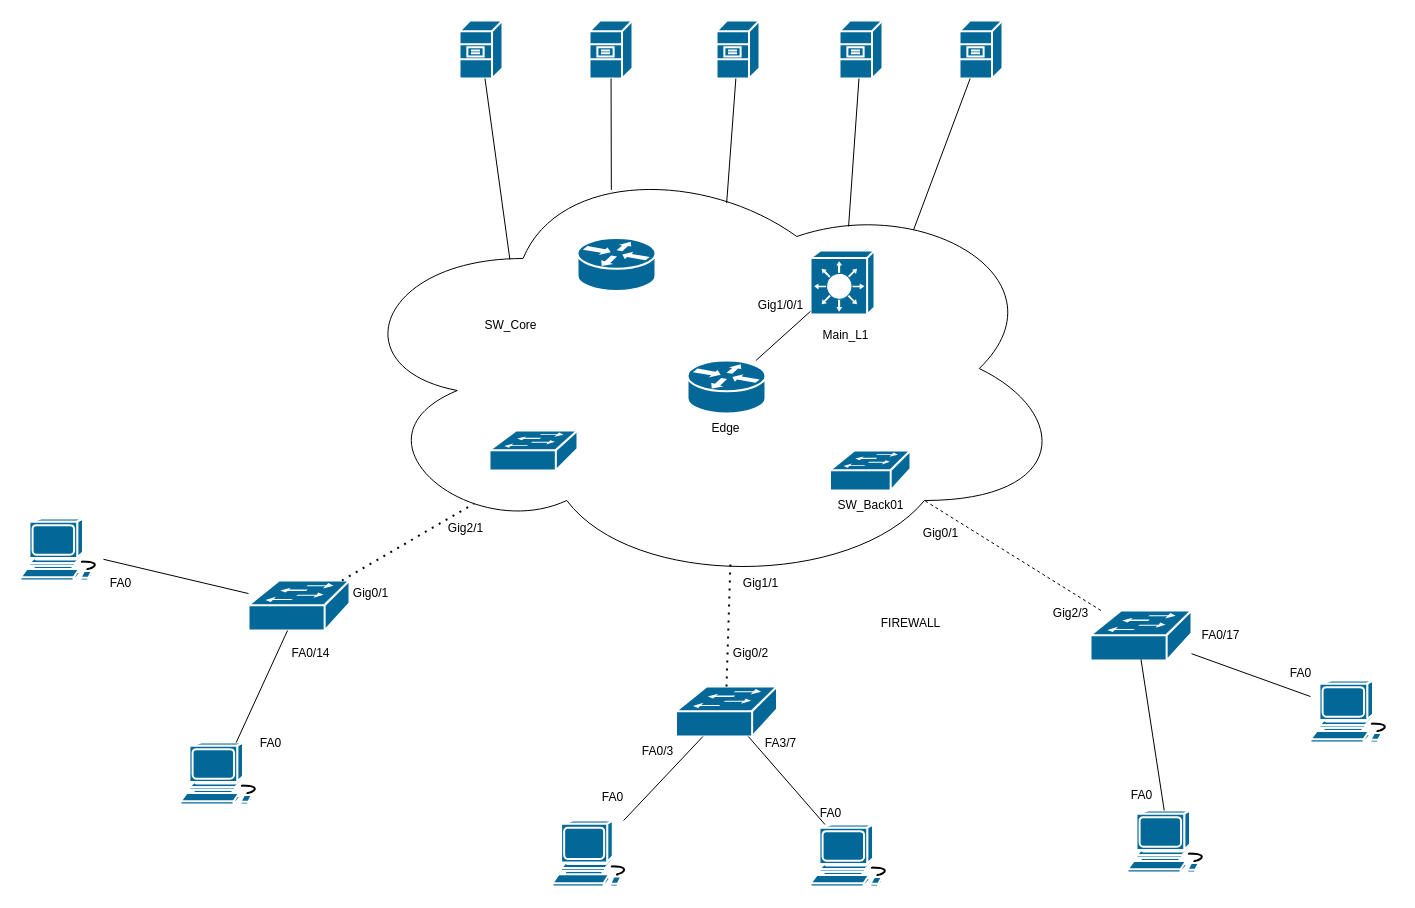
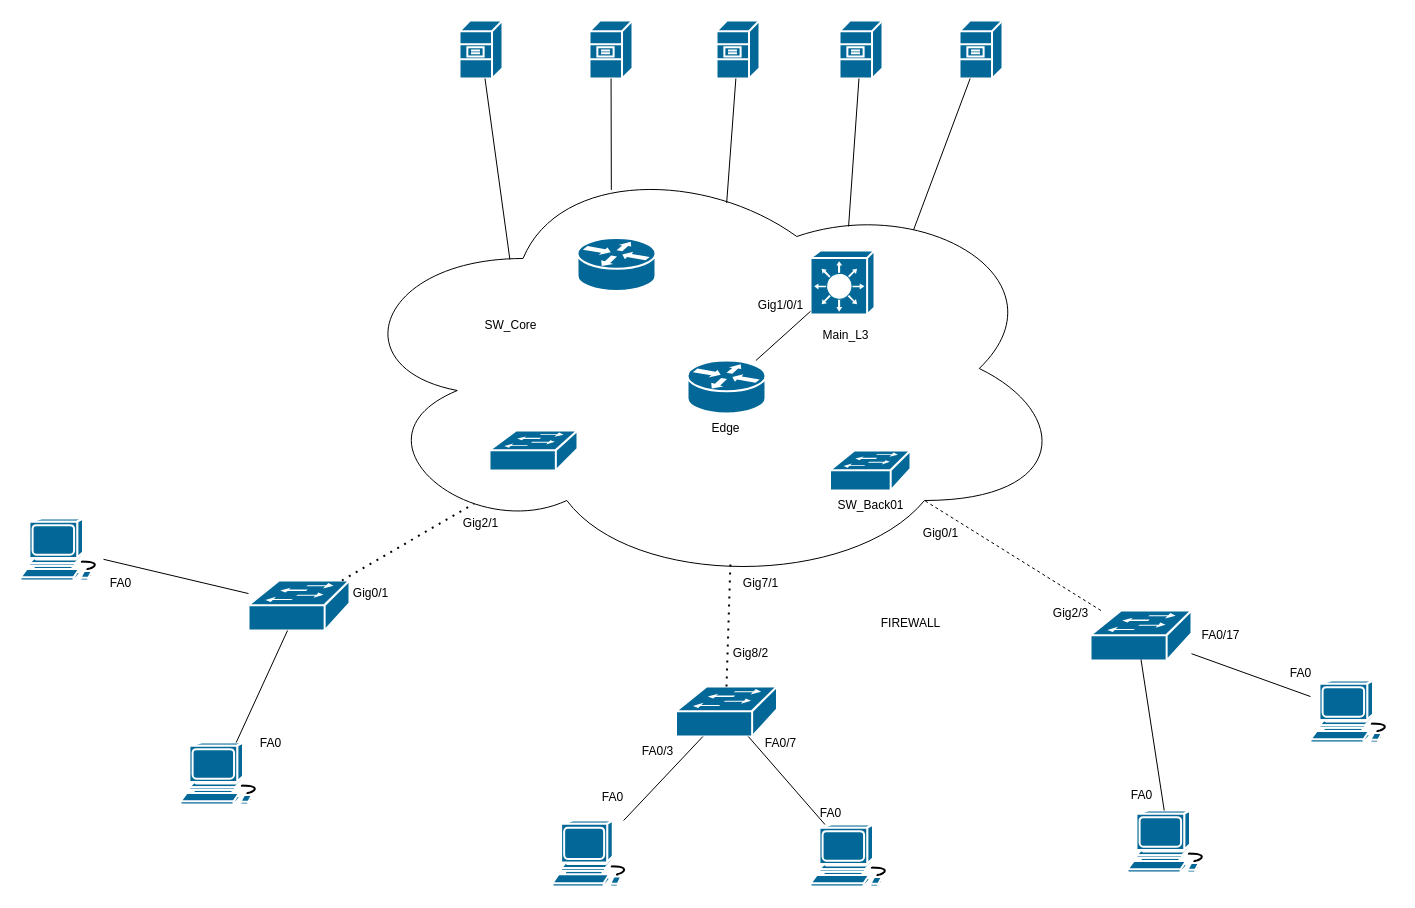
(846, 336) -> (846, 336)
(466, 529) -> (481, 524)
(761, 584) -> (761, 584)
(311, 654) -> none
(751, 654) -> (751, 654)
(781, 744) -> (781, 744)
